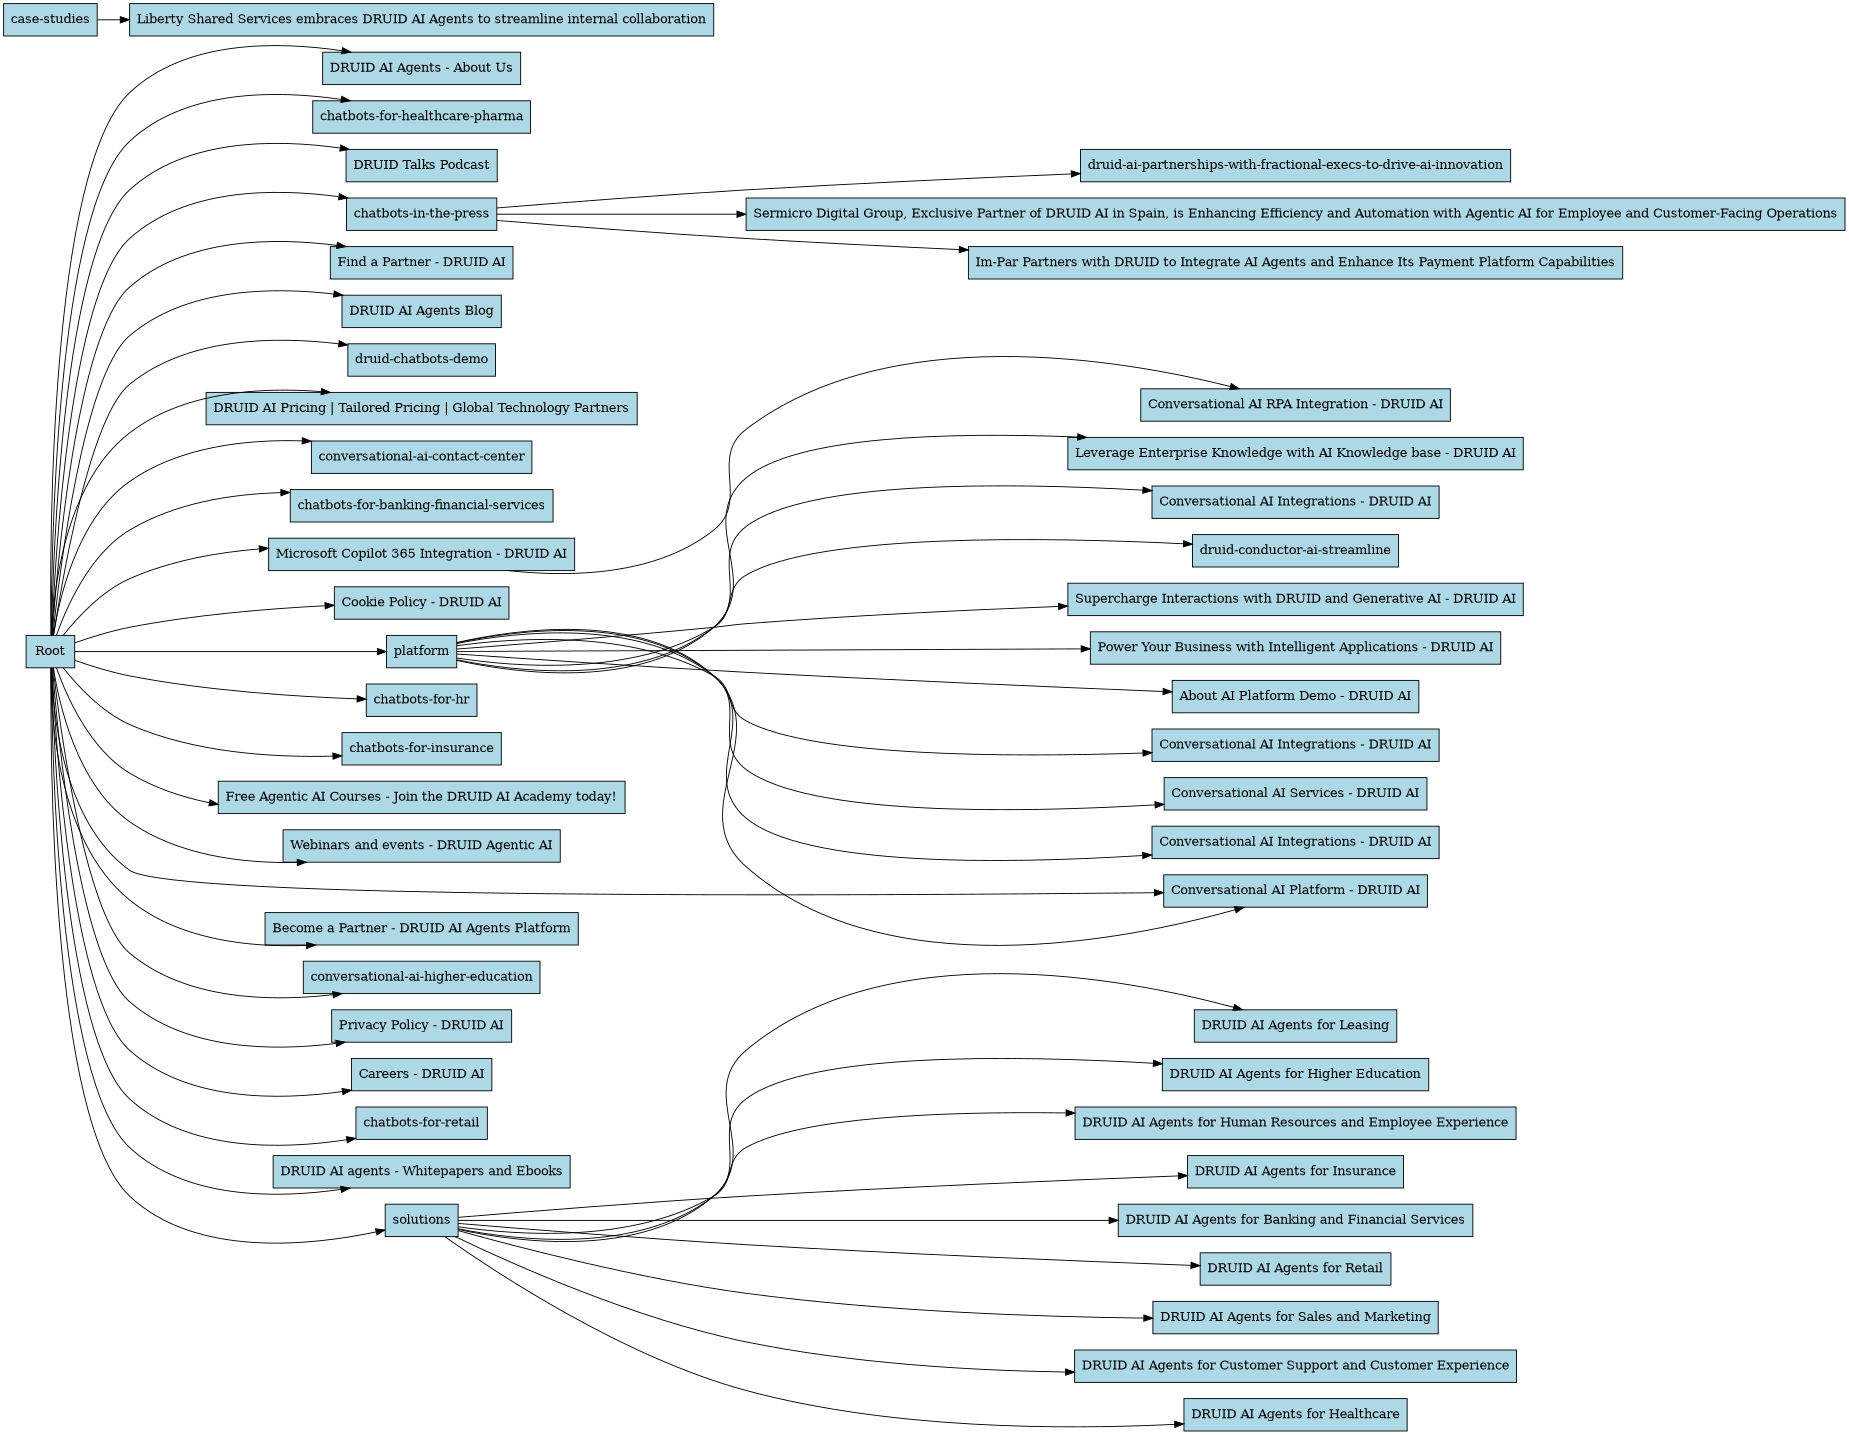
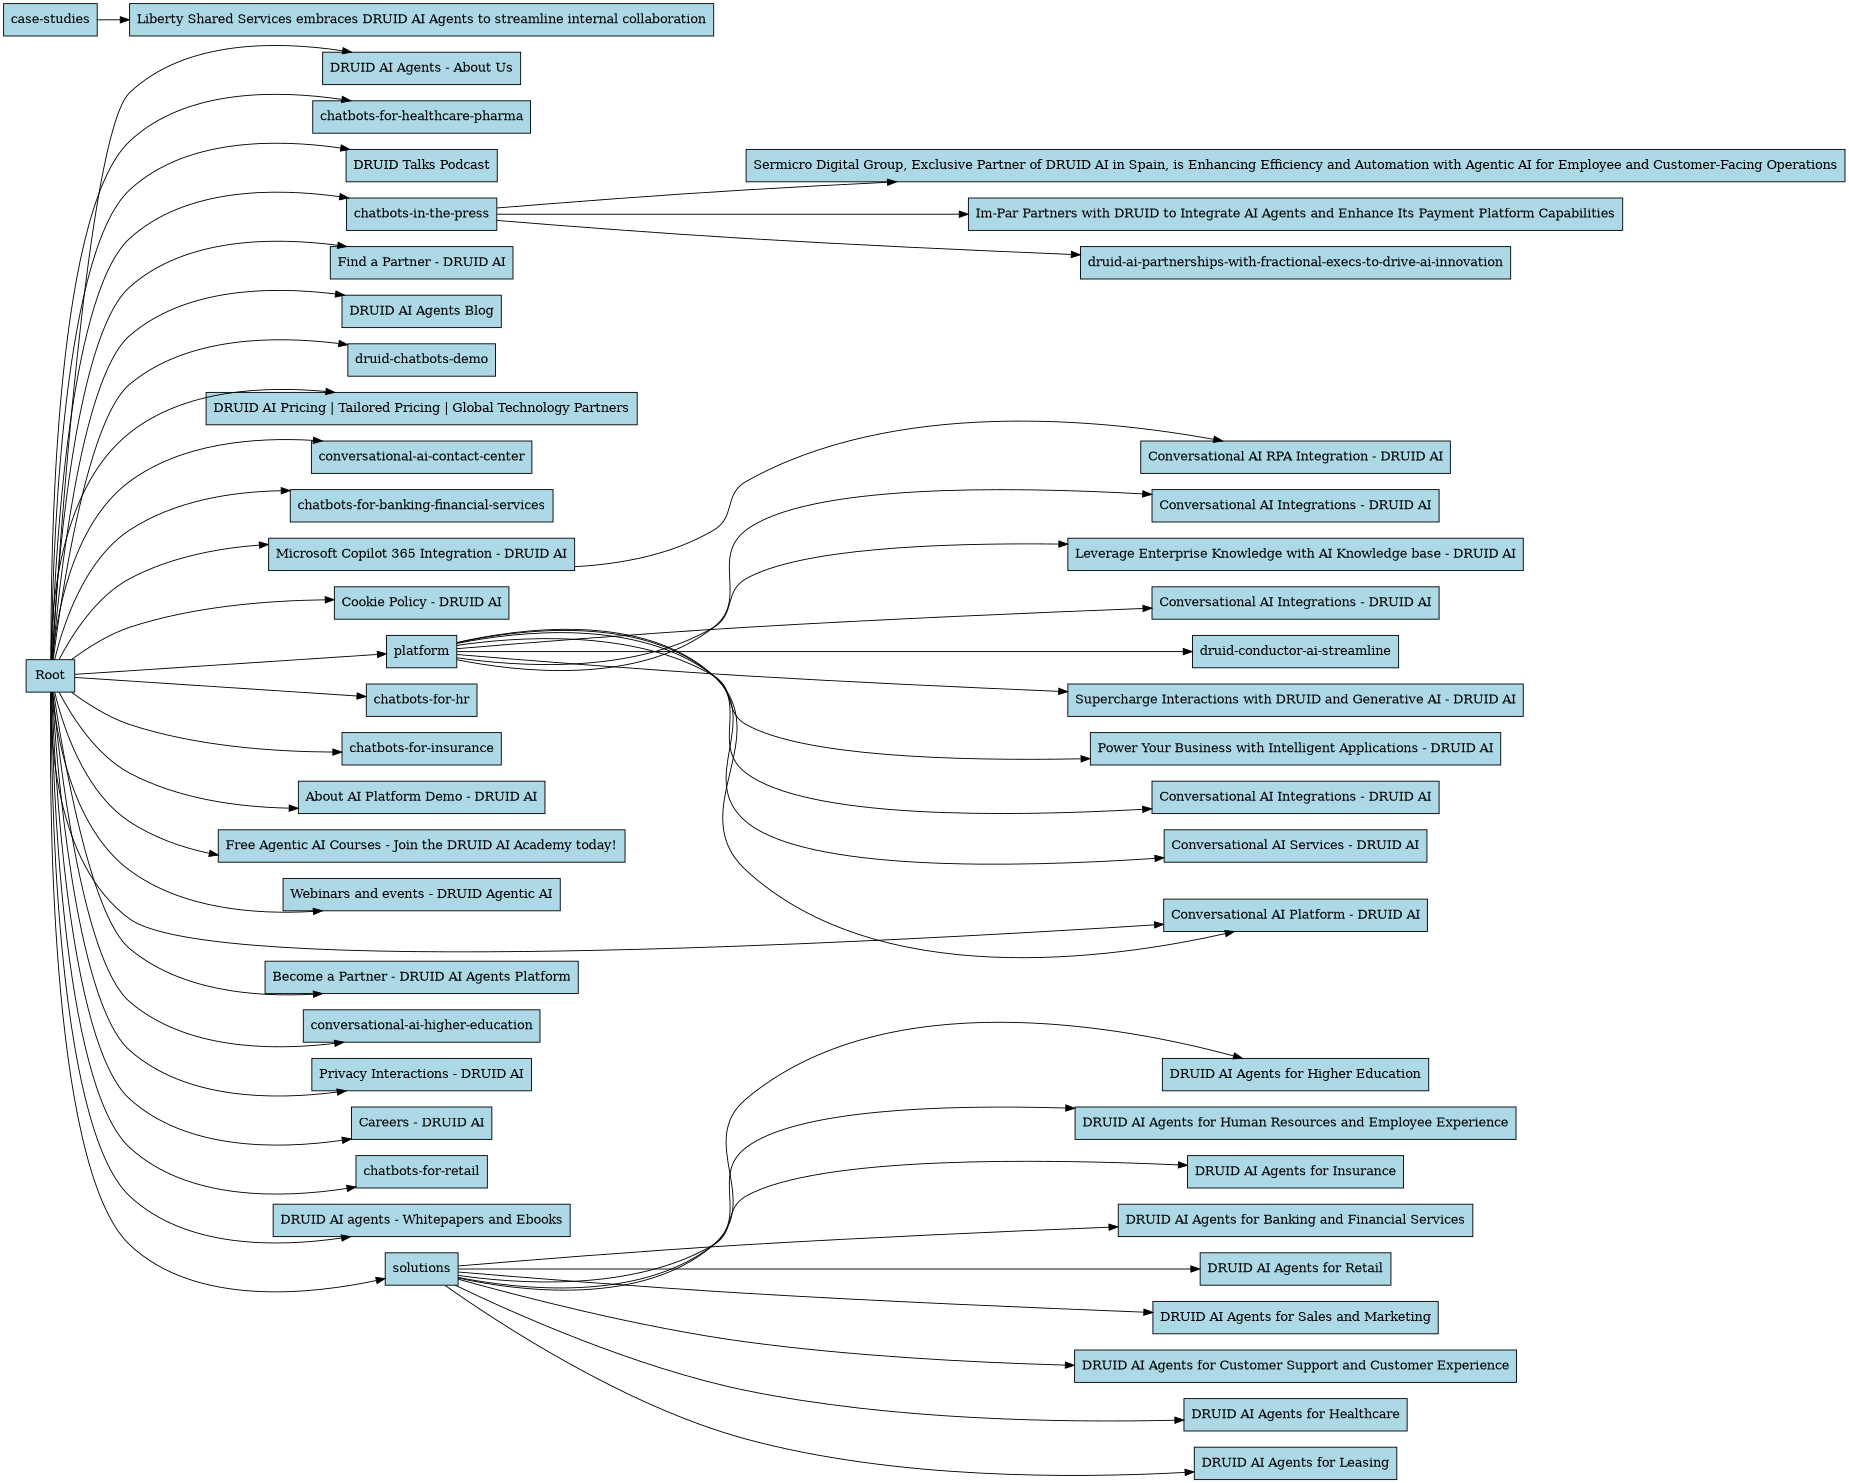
(810, 676) -> (155, 785)
(422, 1026) -> (422, 1075)
